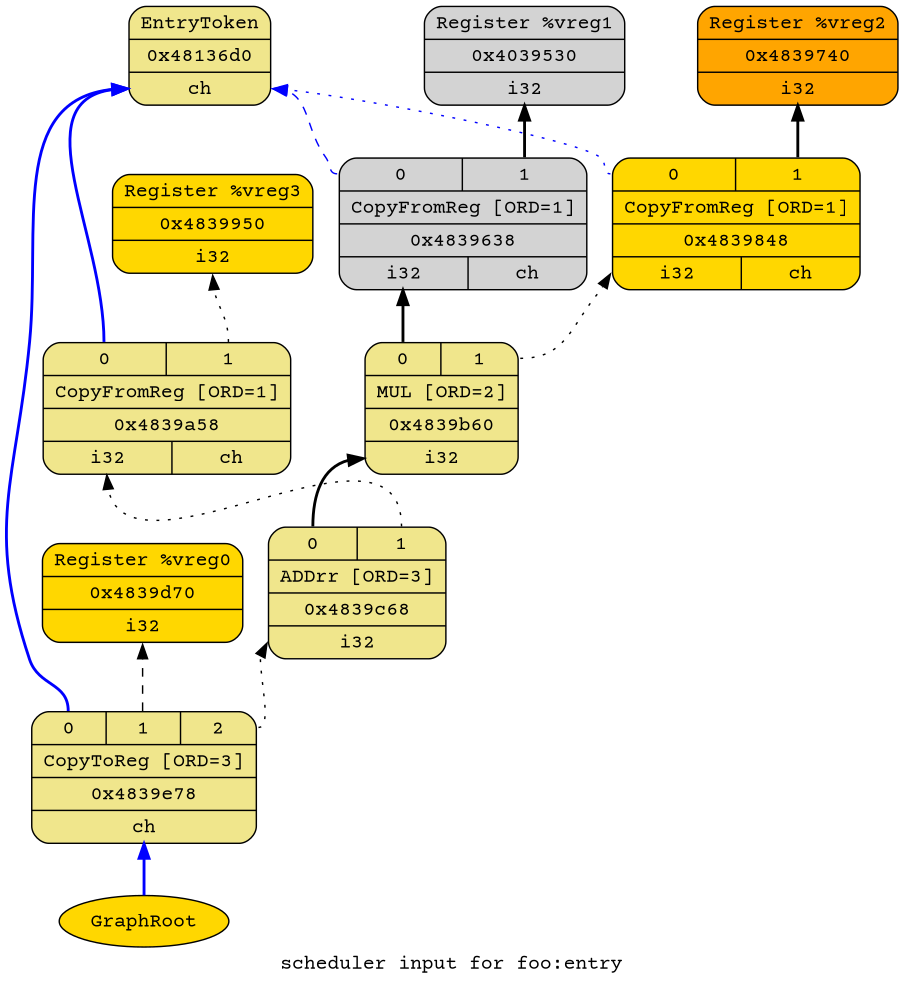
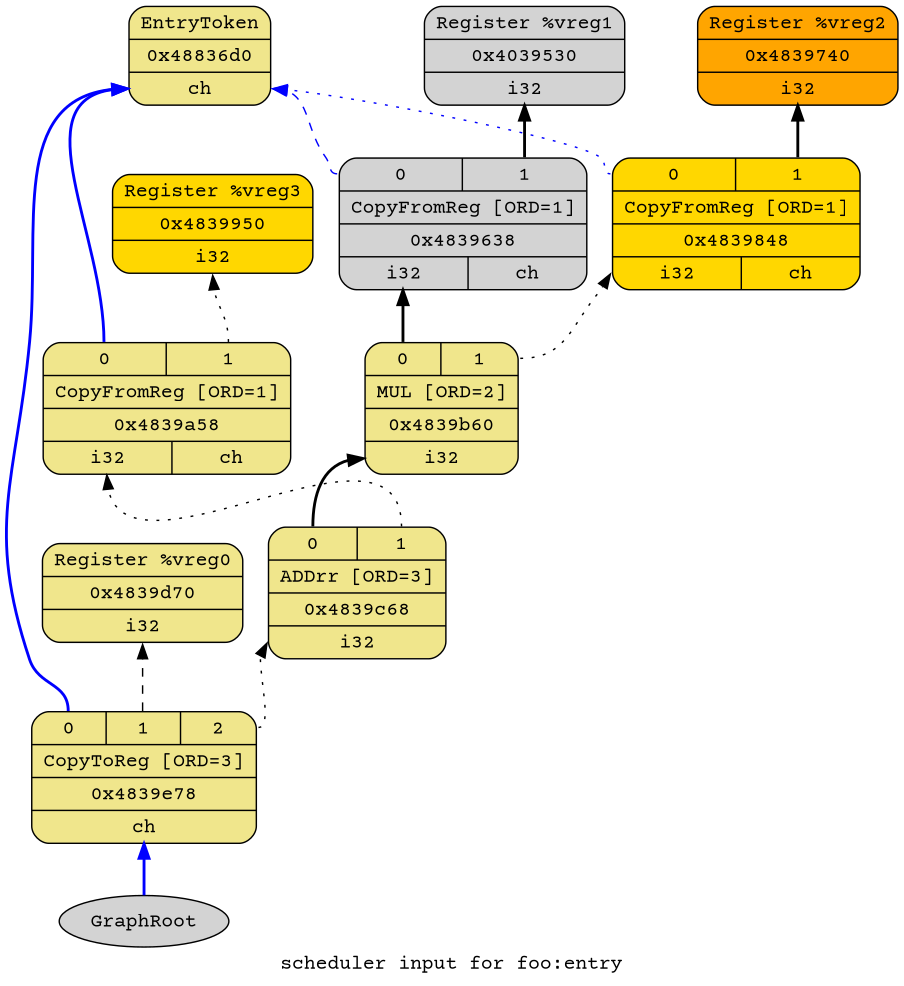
(200, 55) -> (200, 55)
(143, 593) -> (143, 593)
(144, 921) -> (144, 921)
